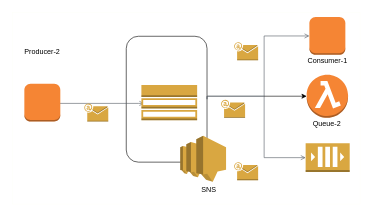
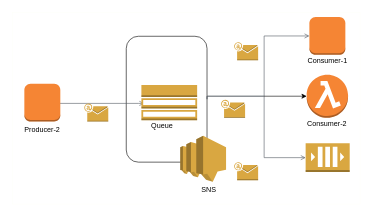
(42, 52) -> (42, 130)
(327, 124) -> (327, 124)
none -> (162, 126)
